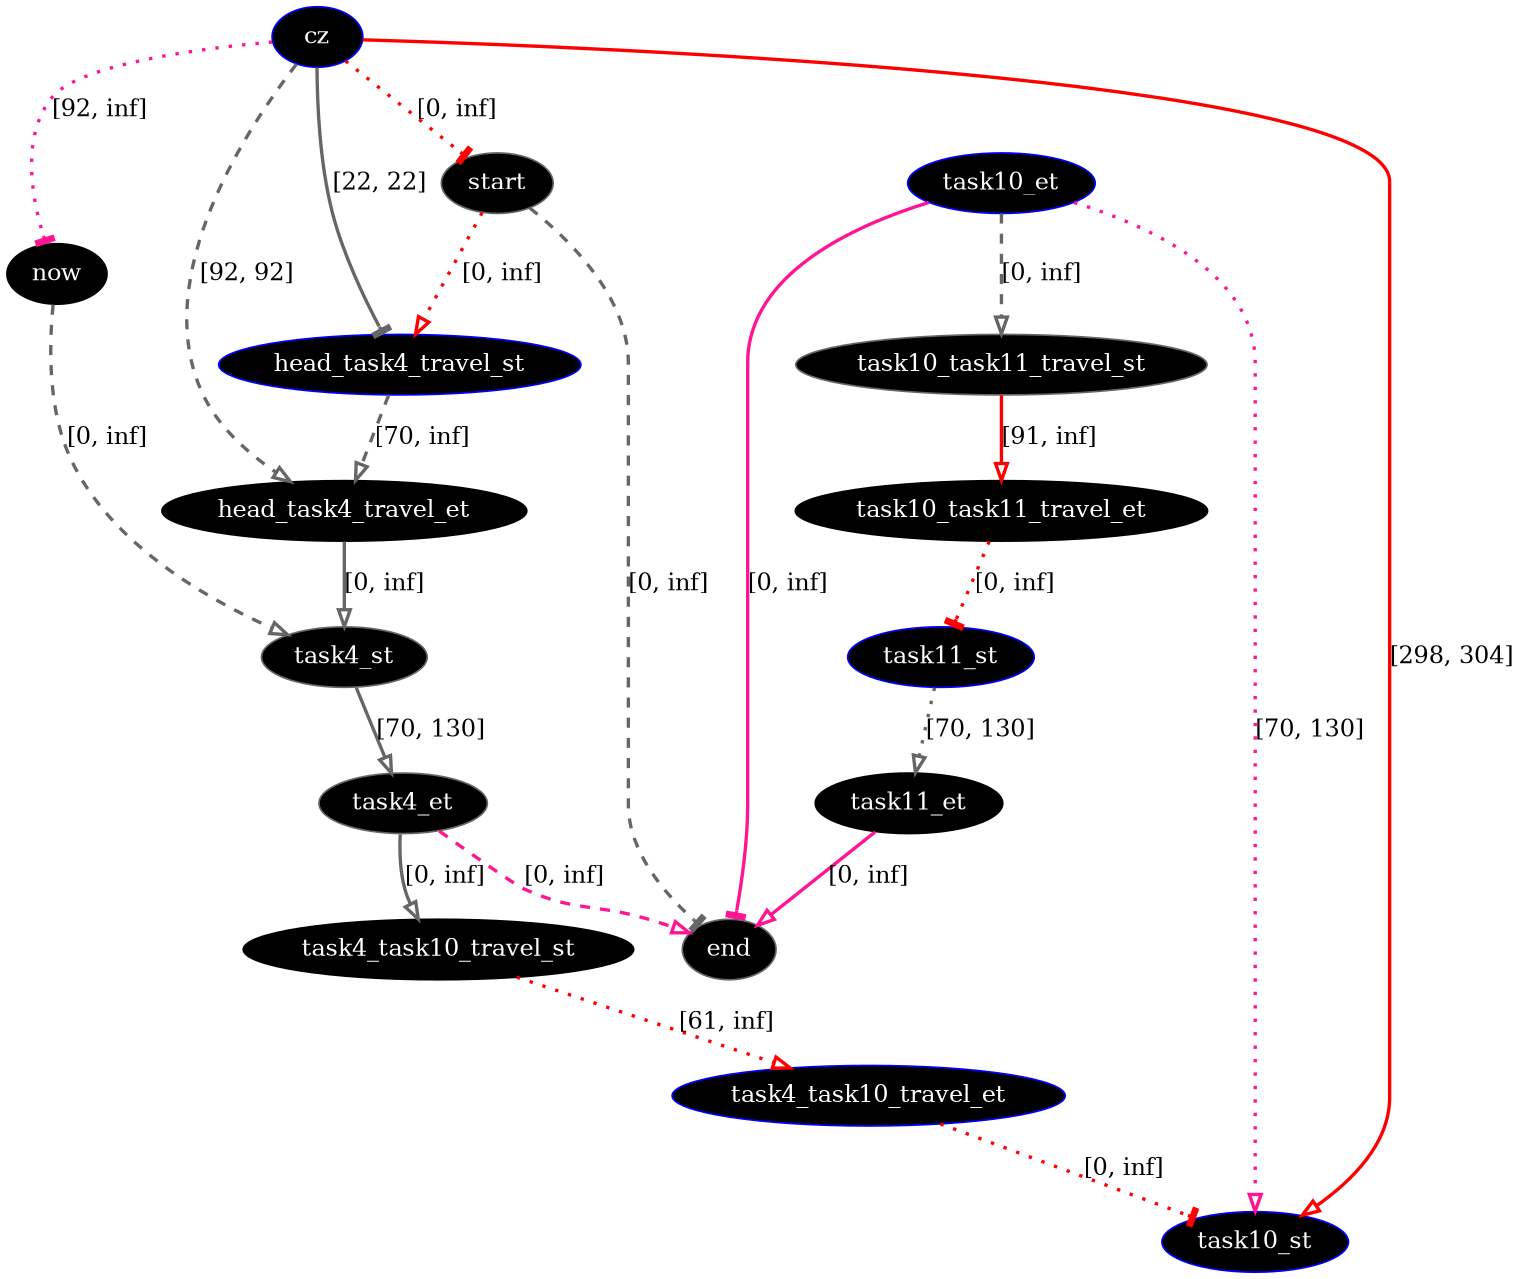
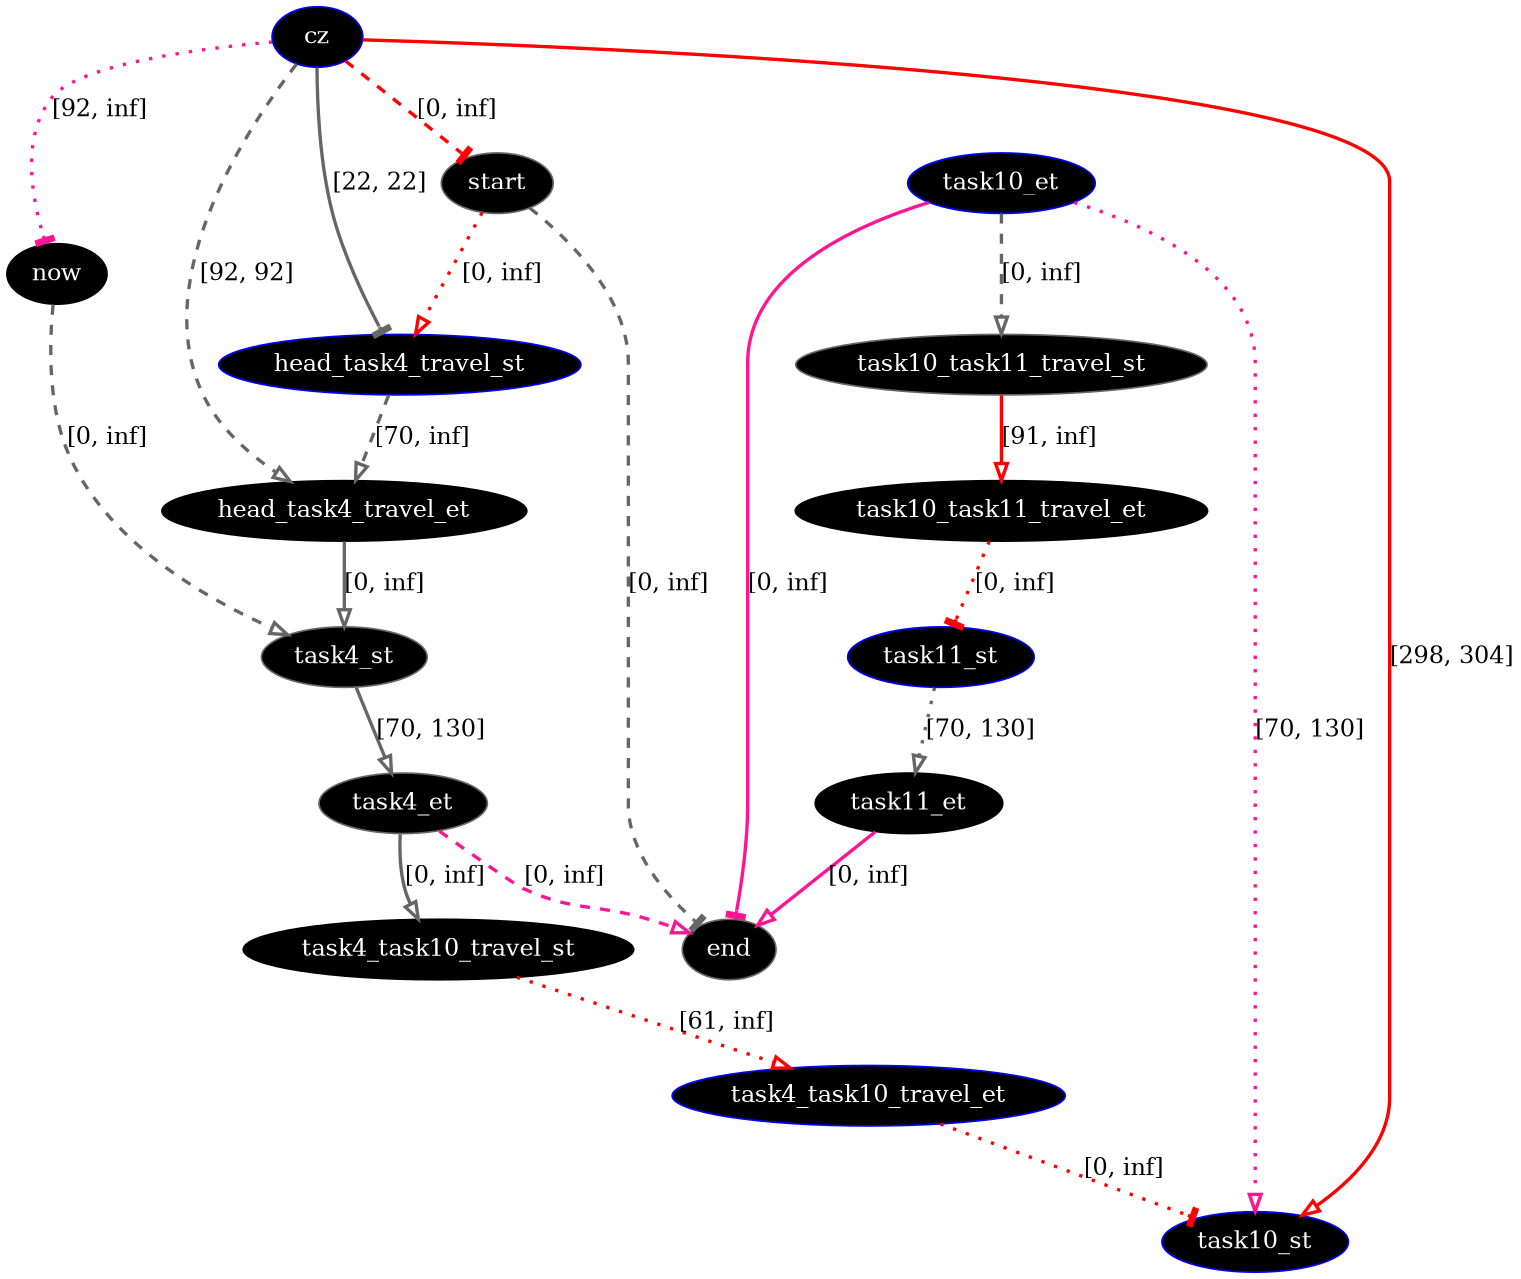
(403, 107) -> (403, 107)
